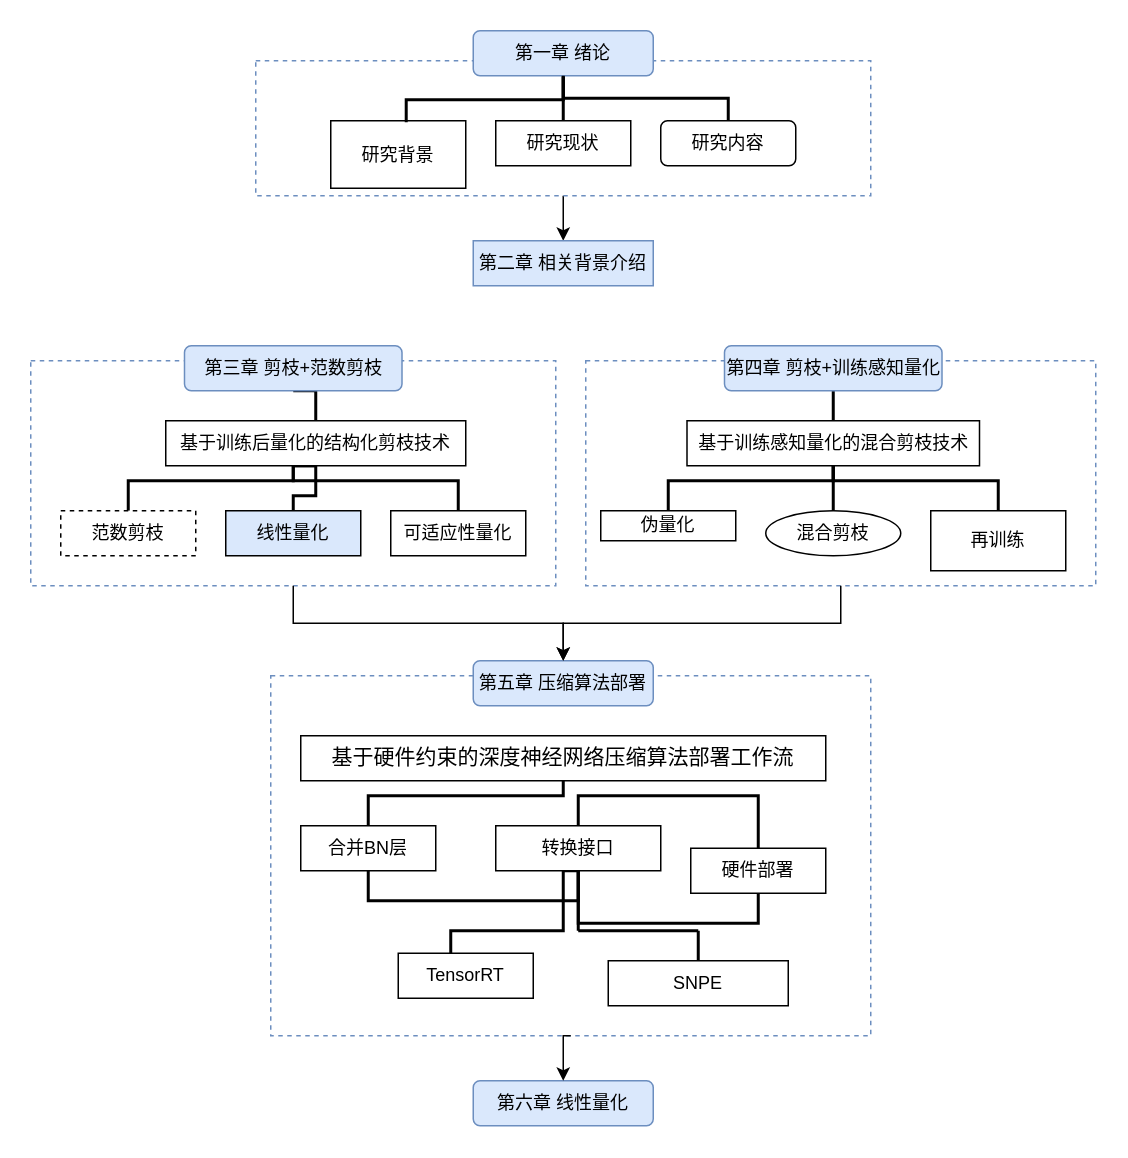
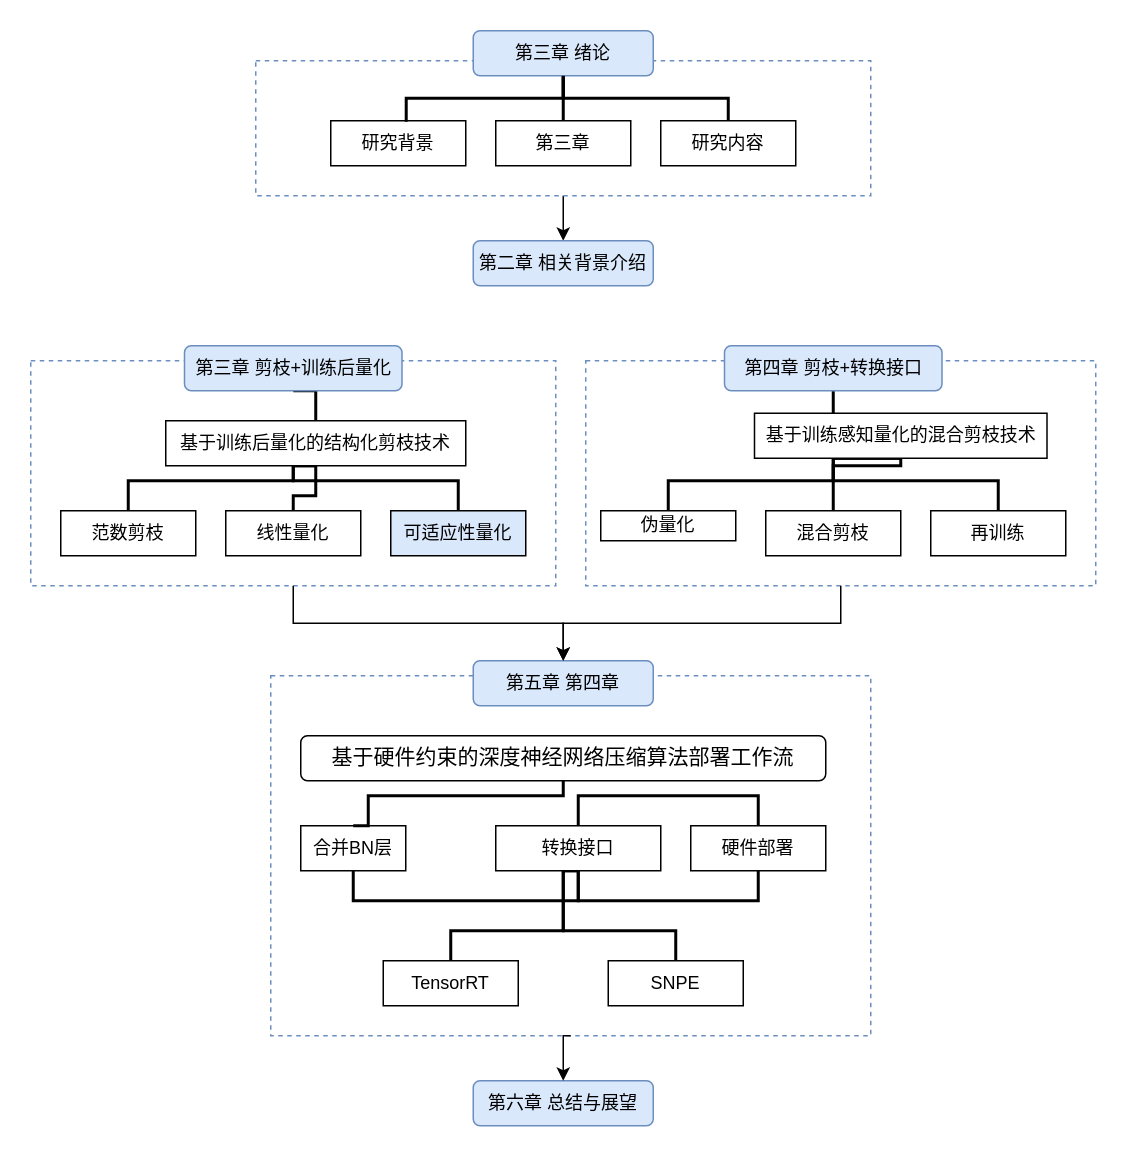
(563, 53) -> (563, 53)
(563, 143) -> (563, 143)
(728, 143) -> (728, 143)
(398, 155) -> (398, 143)
(563, 263) -> (563, 263)
(294, 368) -> (294, 368)
(834, 368) -> (834, 368)
(833, 443) -> (901, 436)
(128, 533) -> (128, 533)
(293, 533) -> (293, 533)
(458, 533) -> (458, 533)
(833, 533) -> (833, 533)
(998, 541) -> (998, 533)
(563, 683) -> (563, 683)
(563, 758) -> (563, 758)
(368, 848) -> (353, 848)
(758, 871) -> (758, 848)
(466, 976) -> (451, 983)
(698, 983) -> (676, 983)
(563, 1103) -> (563, 1103)
